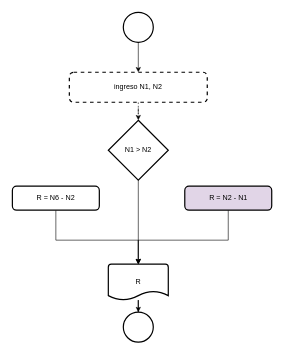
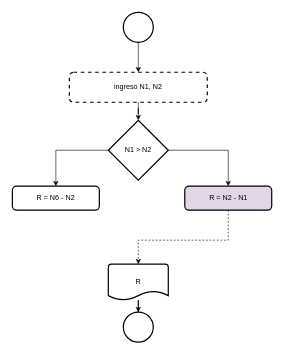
(138, 113) -> (138, 113)
none -> (56, 150)
(138, 209) -> (228, 180)
(228, 223) -> (228, 223)
(135, 240) -> none
